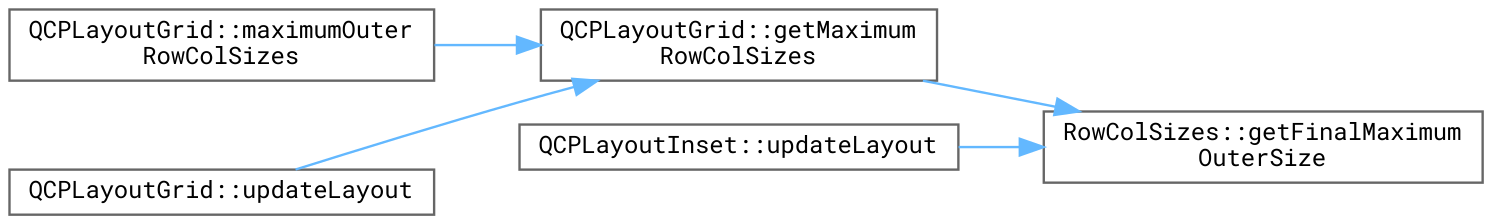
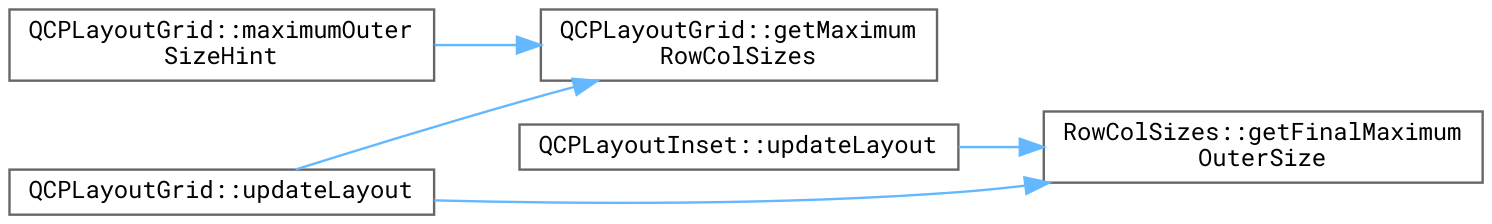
(222, 45) -> (222, 45)
(989, 94) -> (730, 202)
